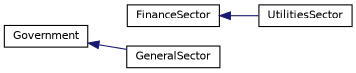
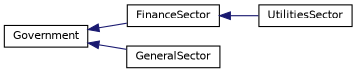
none -> (113, 25)
